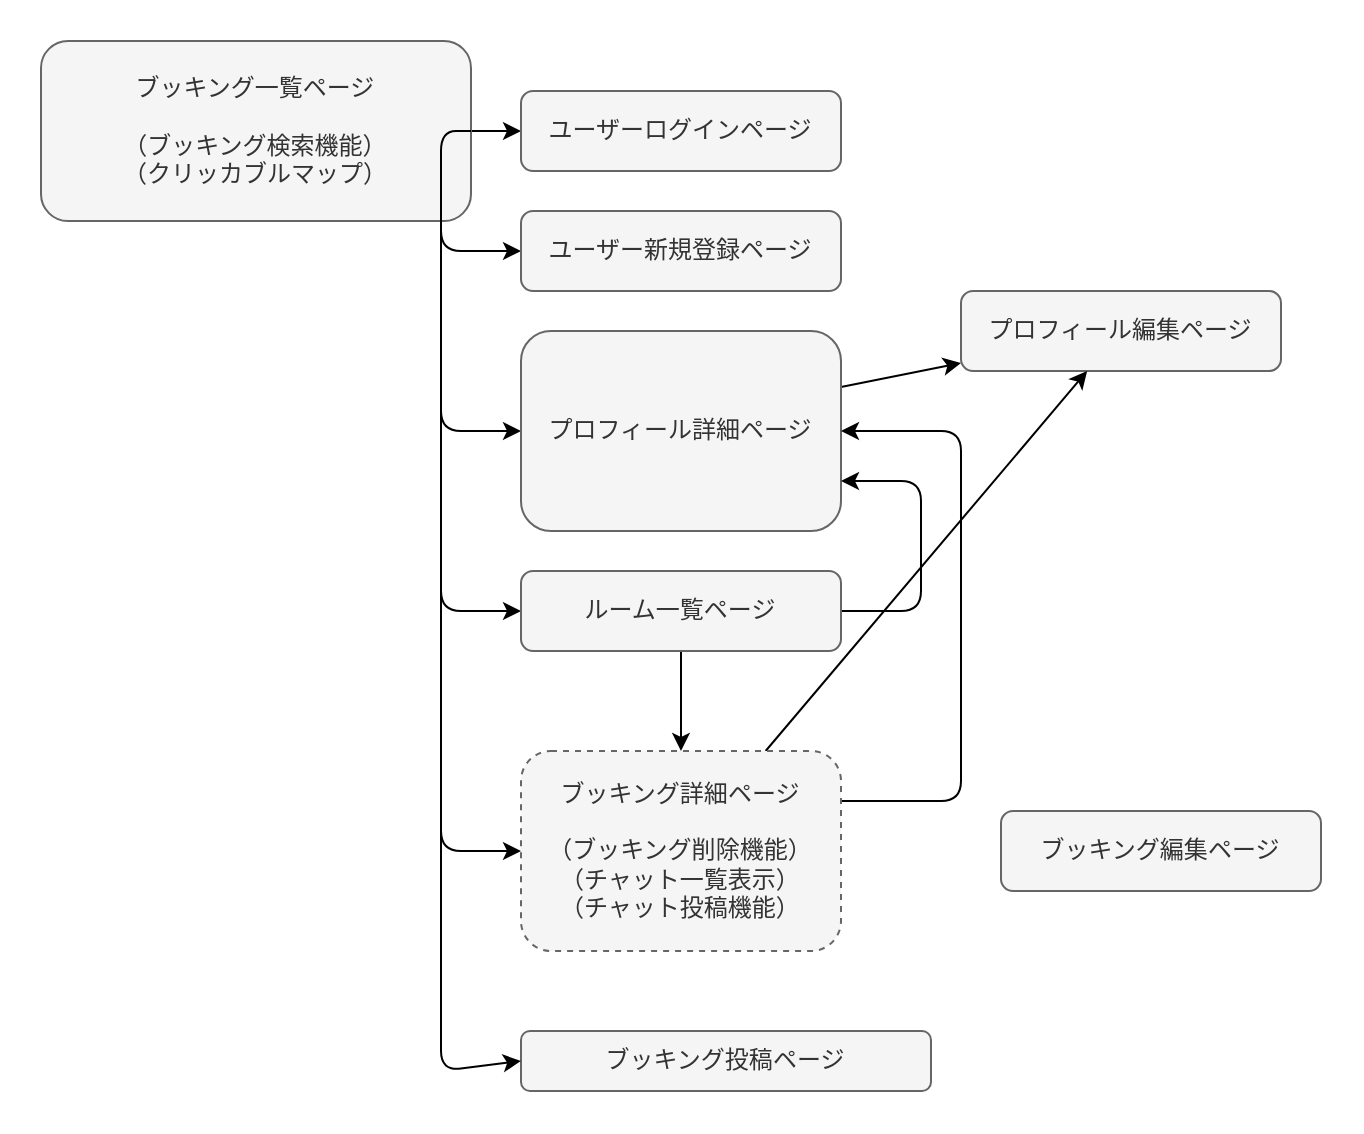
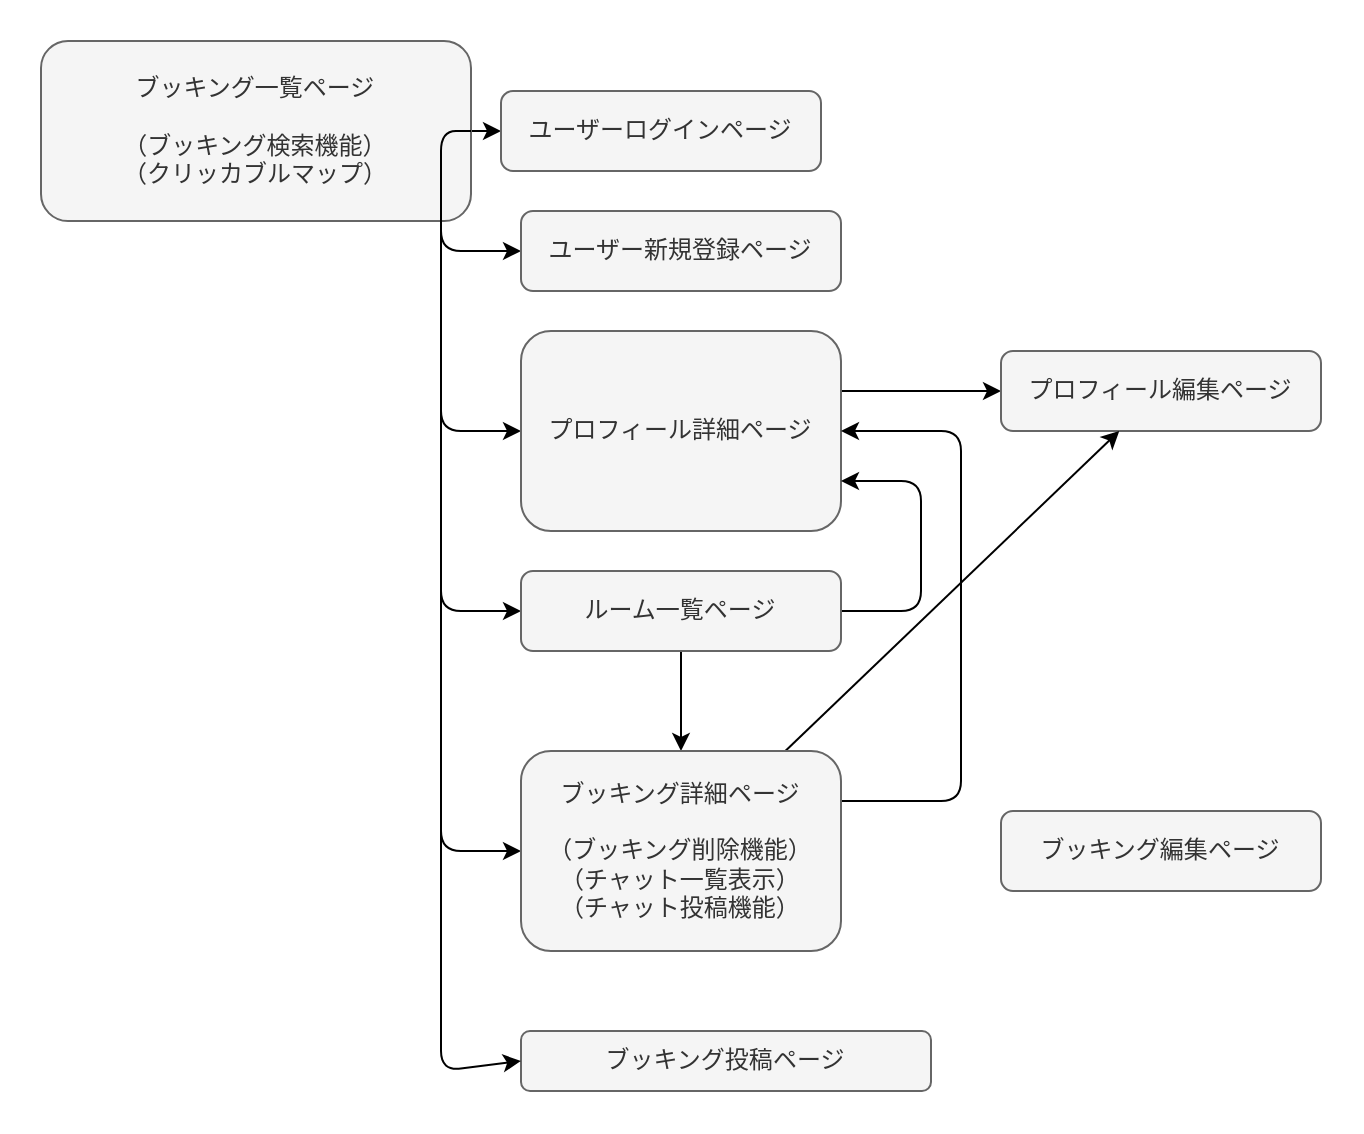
(681, 131) -> (661, 131)
(1121, 331) -> (1161, 391)
(681, 851) -> (681, 851)
